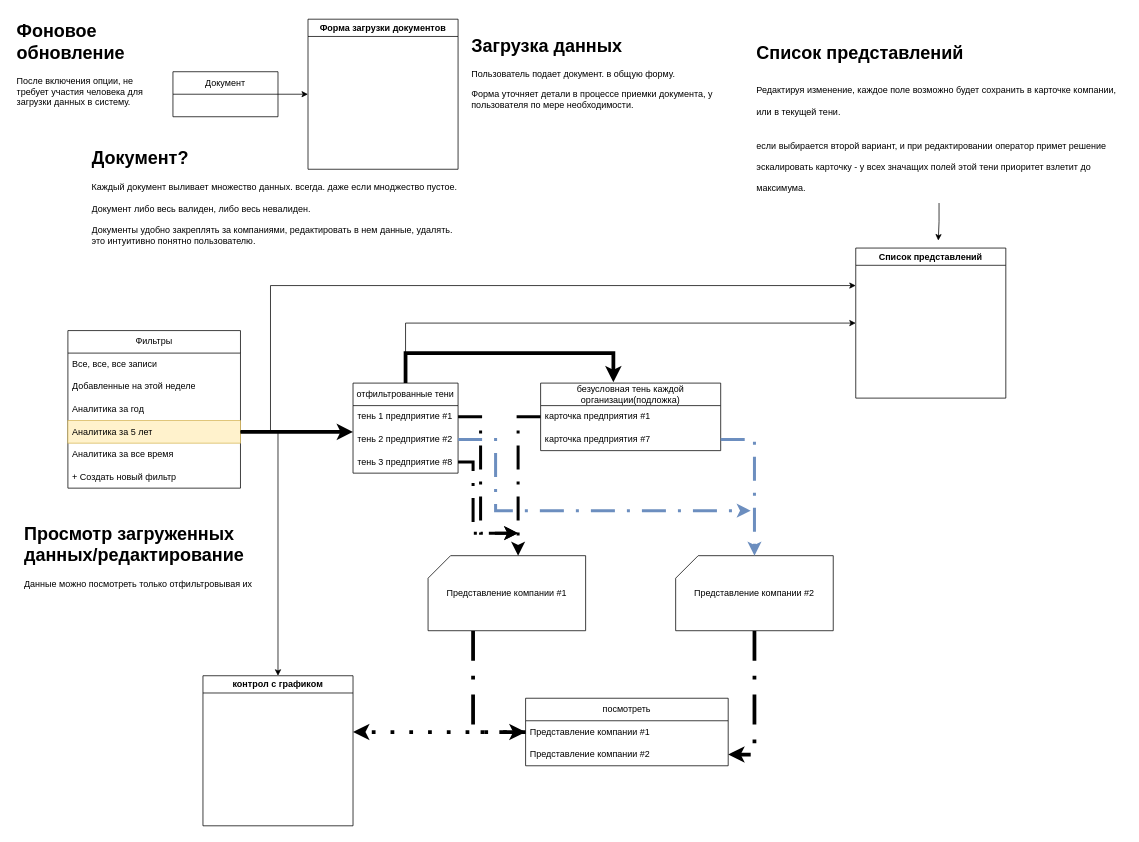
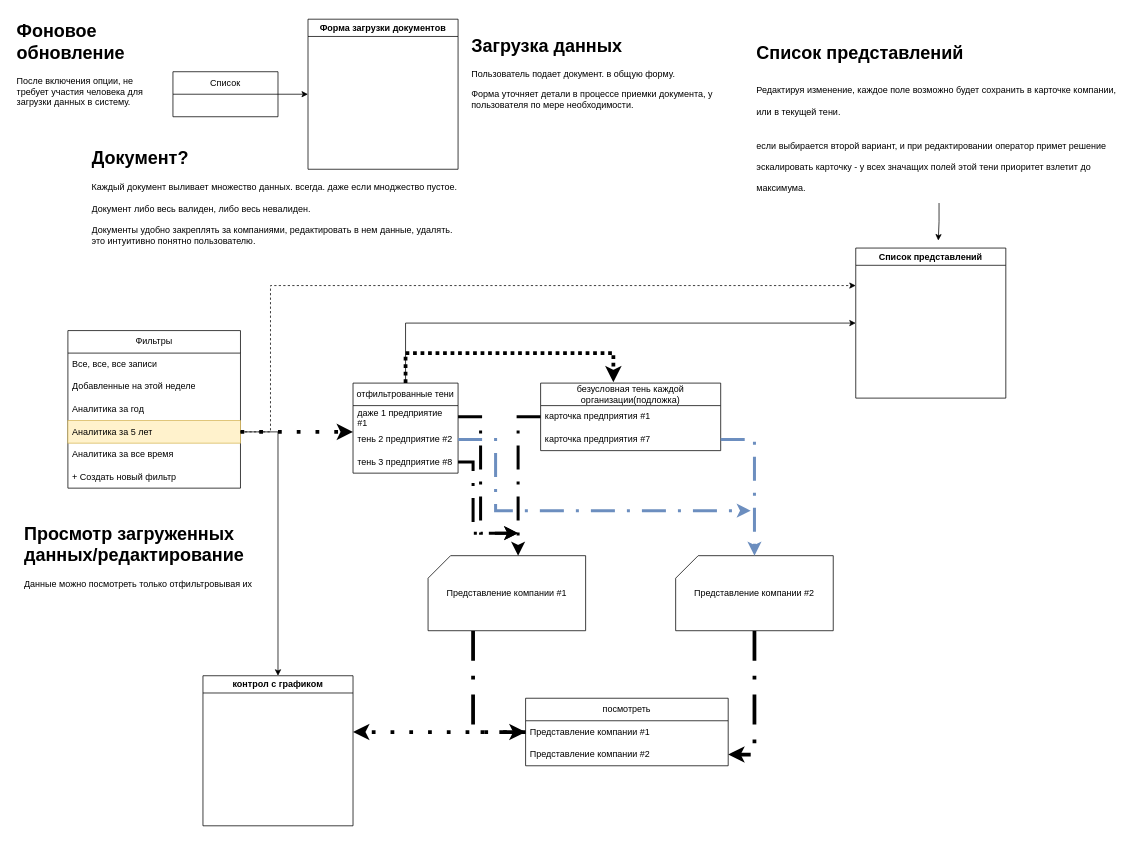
(225, 83) -> (225, 83)
(488, 285) -> (488, 285)
(519, 353) -> (519, 353)
(406, 417) -> (406, 417)
(310, 432) -> (310, 432)
